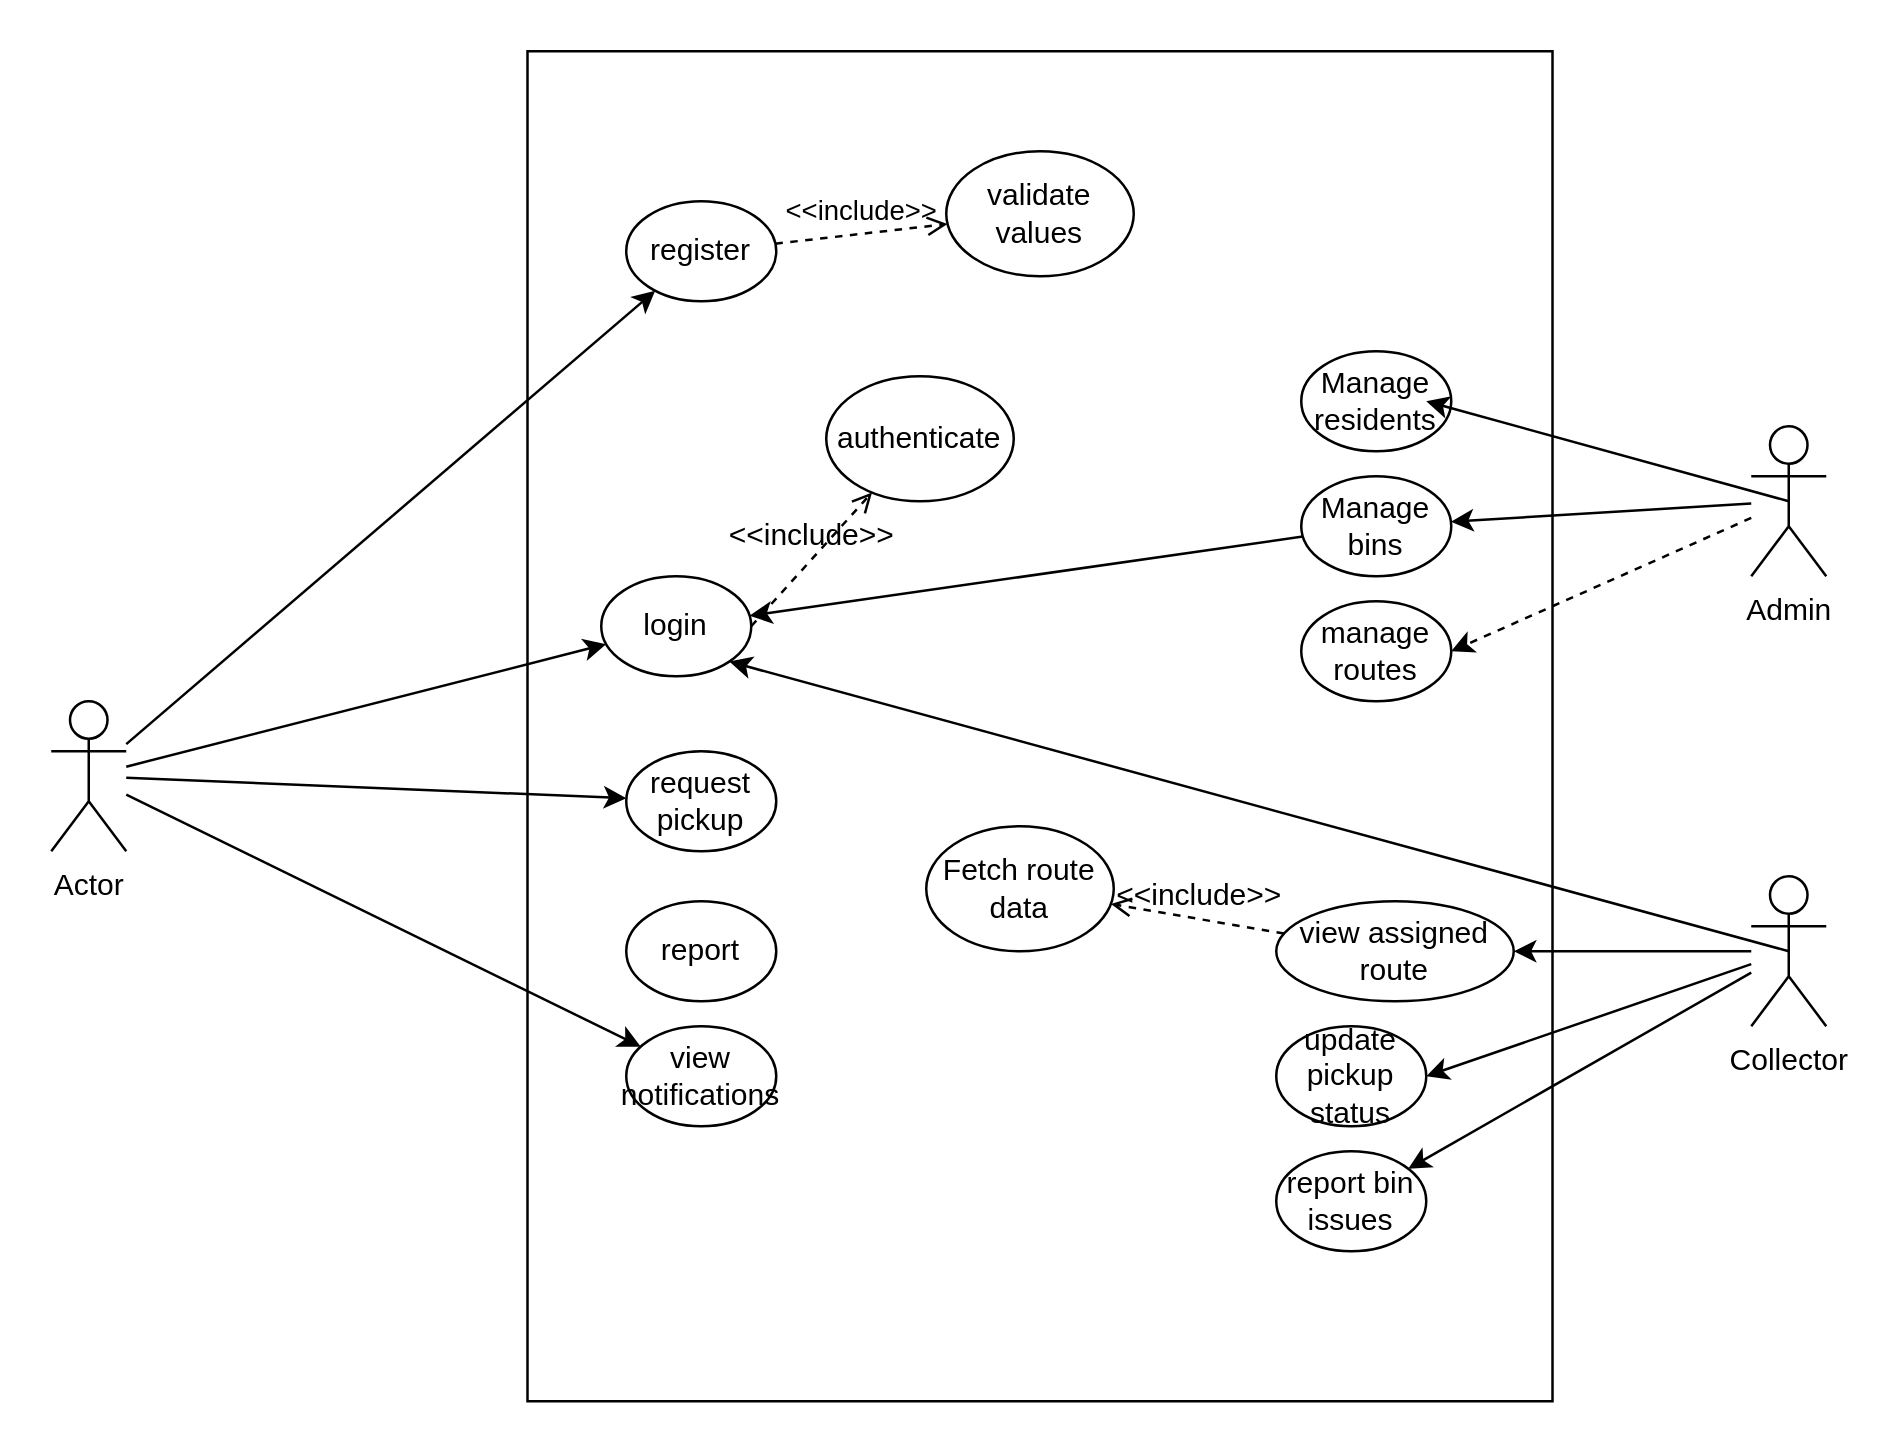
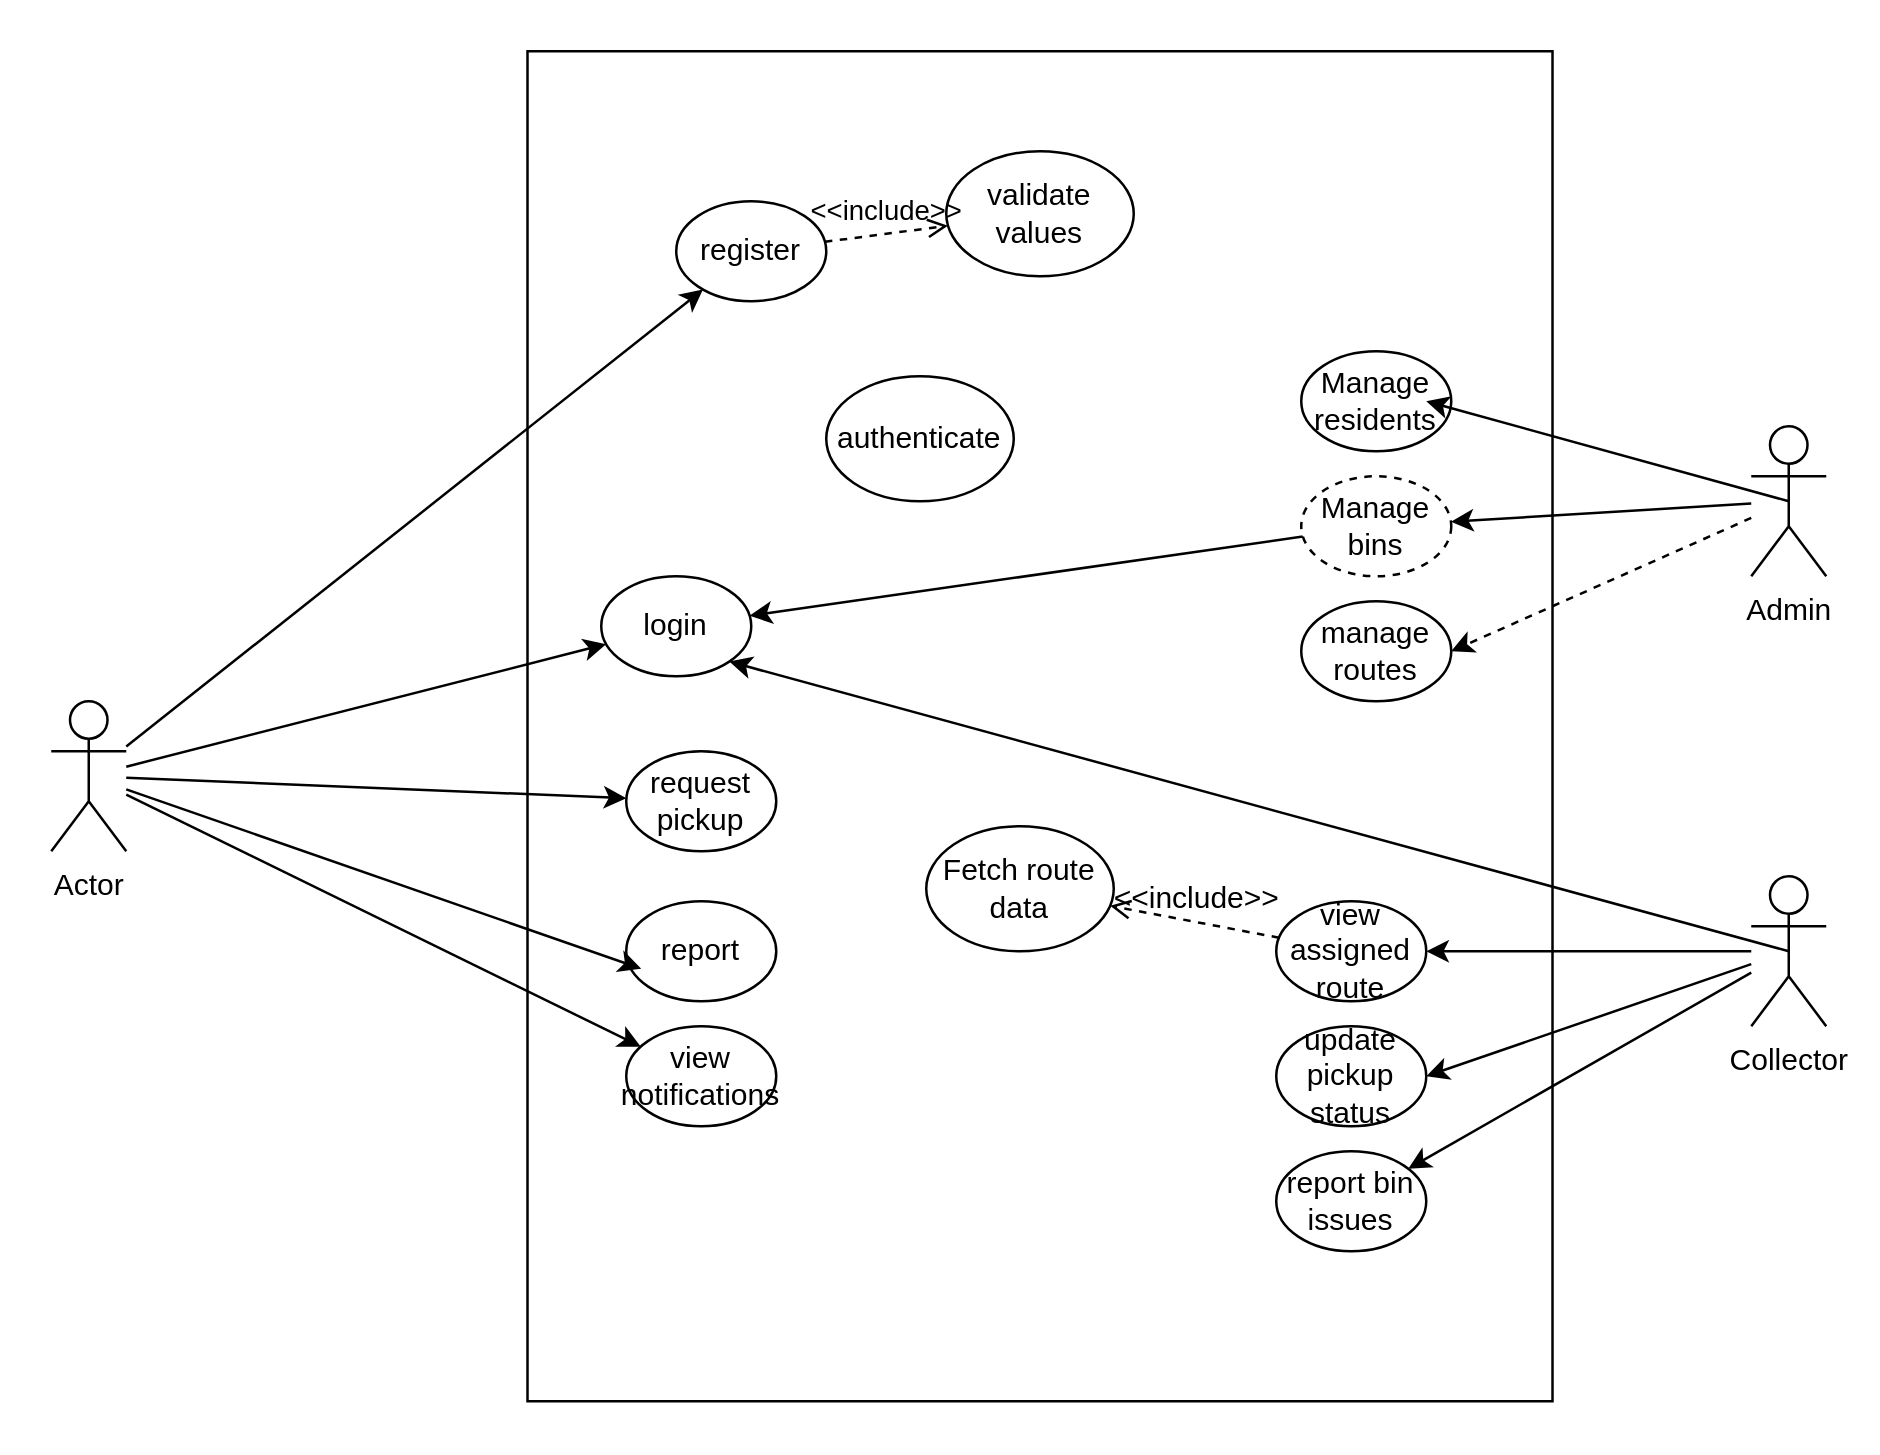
(701, 251) -> (751, 251)
(1376, 526) -> (1376, 526)
(820, 550) -> none
none -> (376, 876)
(1395, 951) -> (1351, 951)
